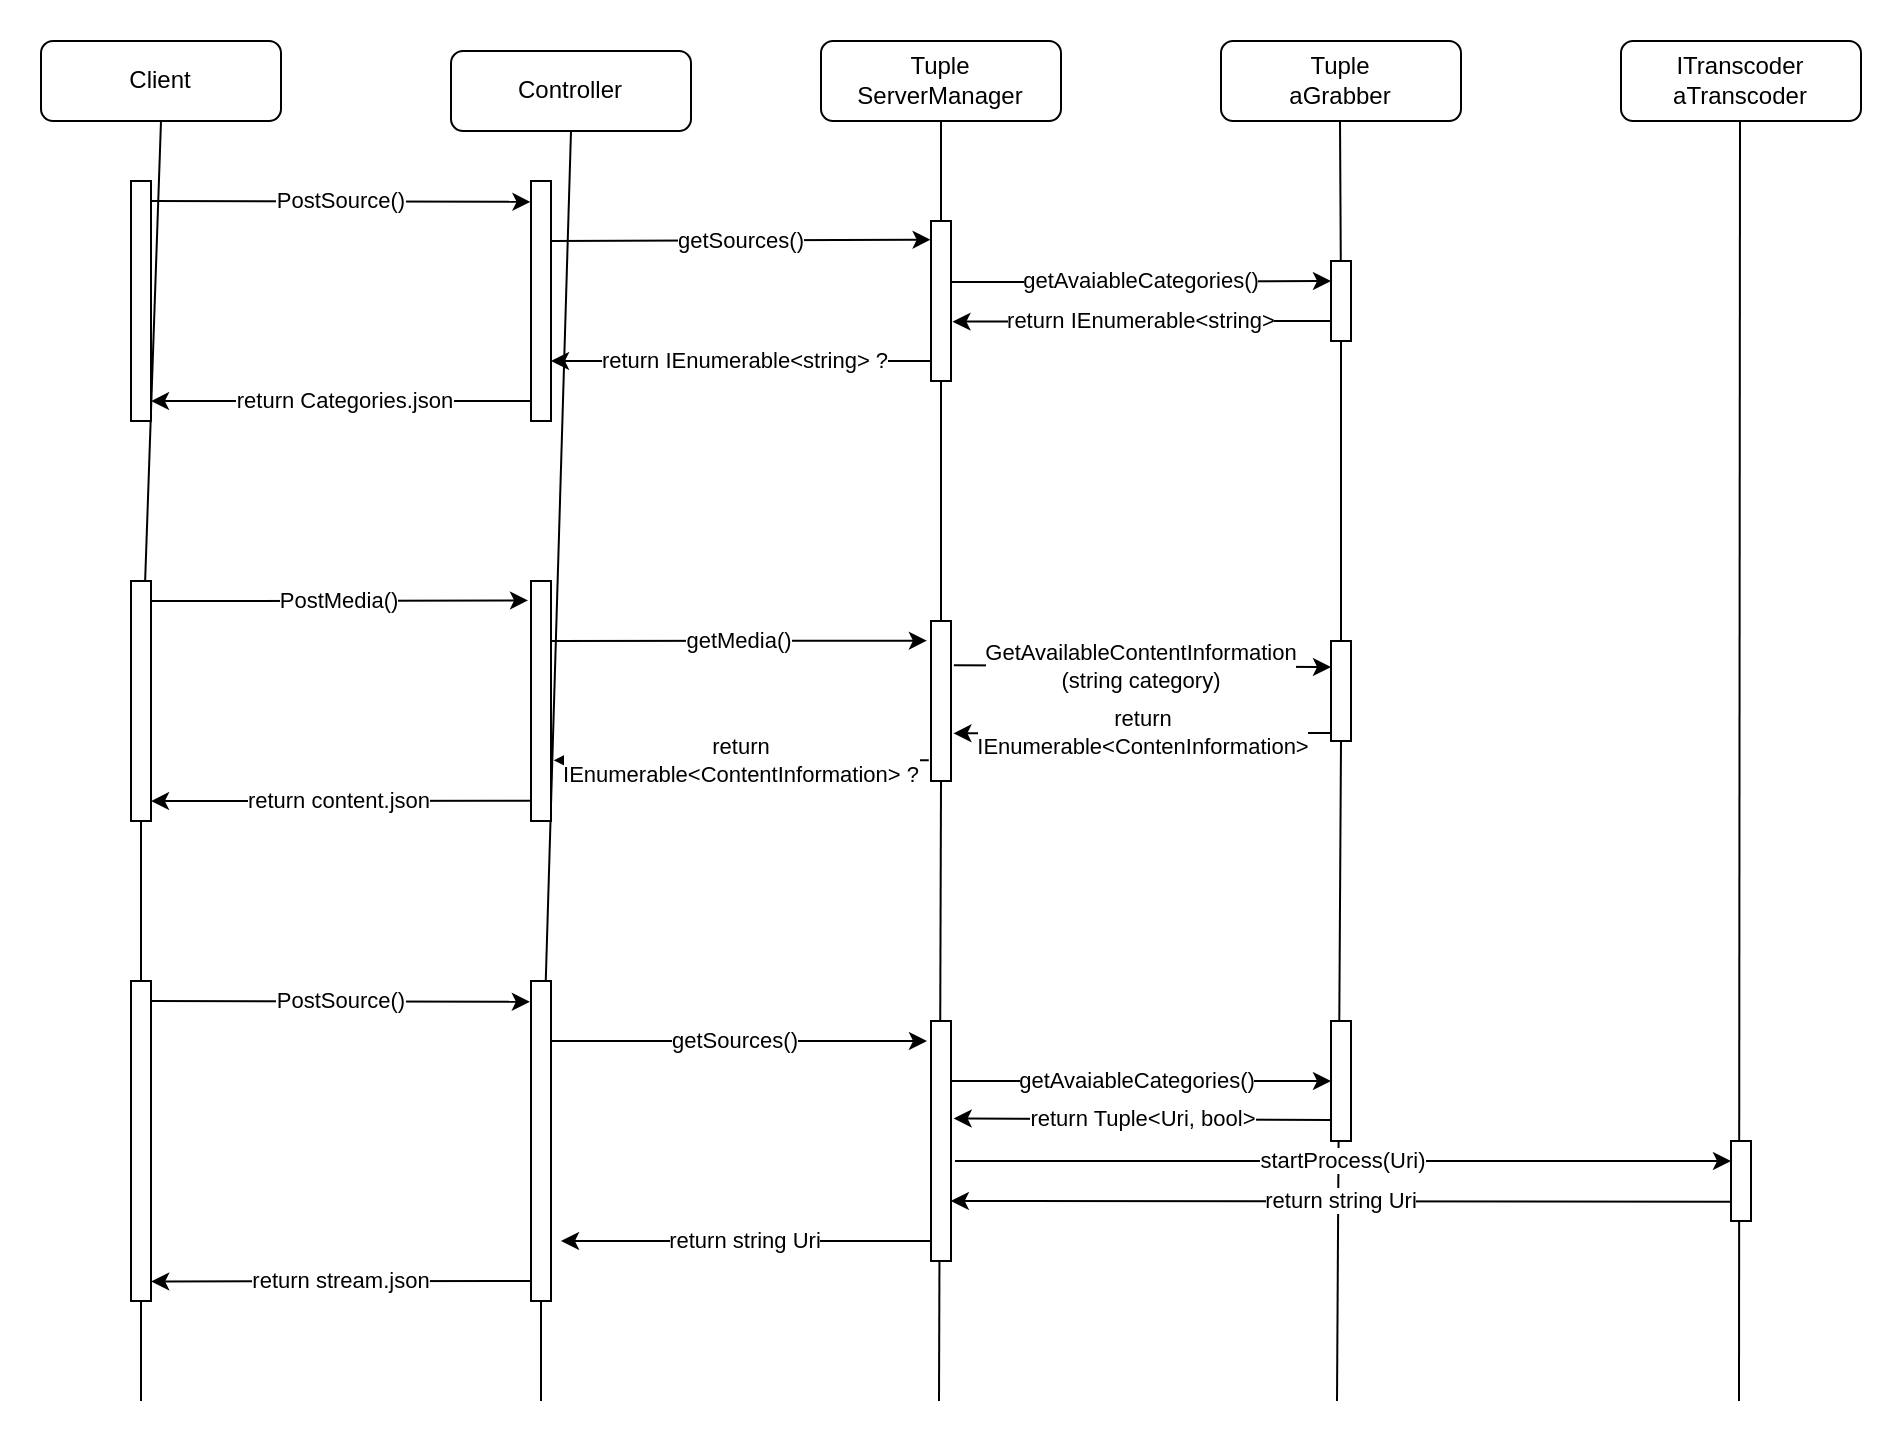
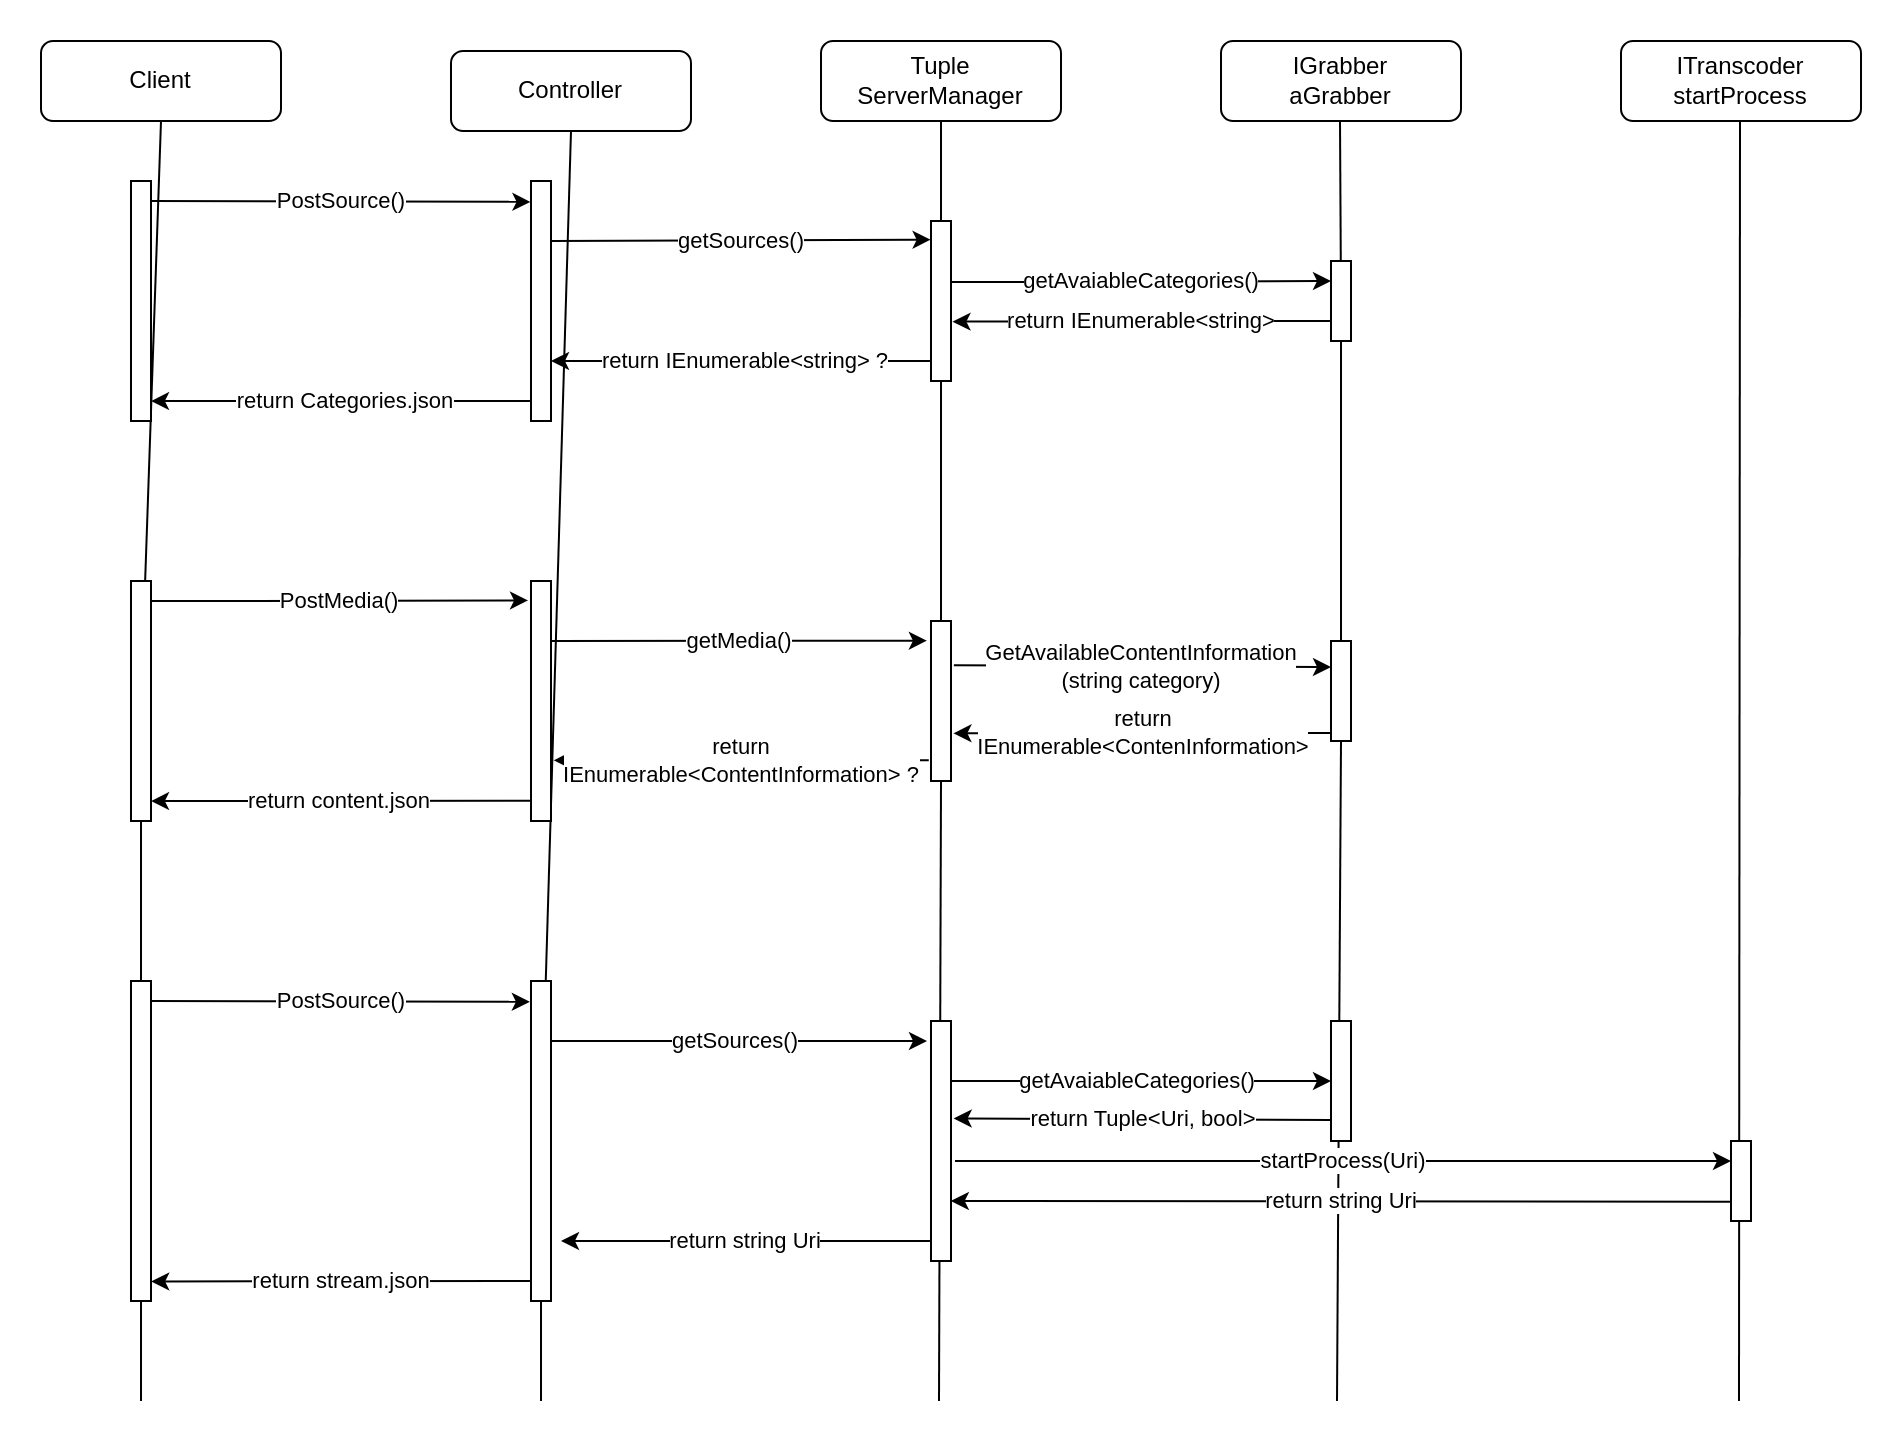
(1341, 81) -> (1341, 81)
(1741, 81) -> (1741, 81)
